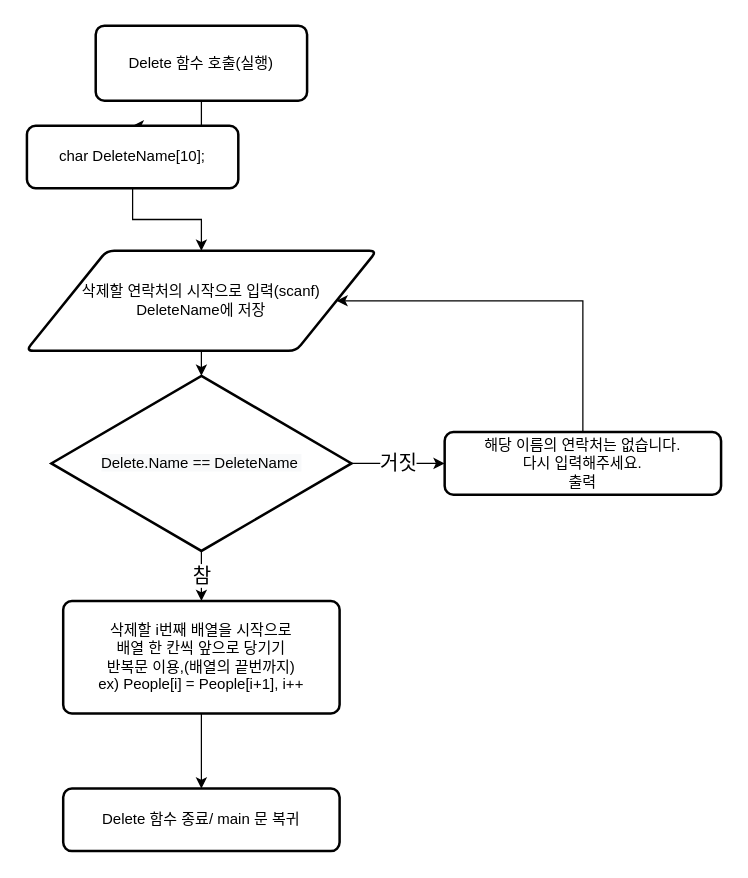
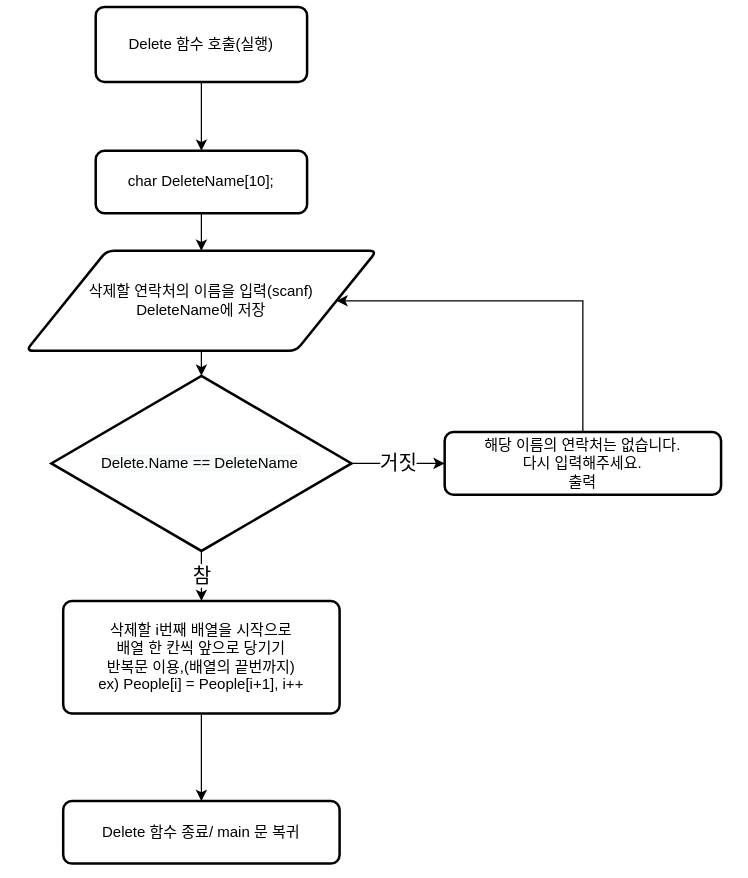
(201, 63) -> (201, 44)
(133, 157) -> (201, 182)
(201, 301) -> (201, 301)
(201, 819) -> (201, 832)
